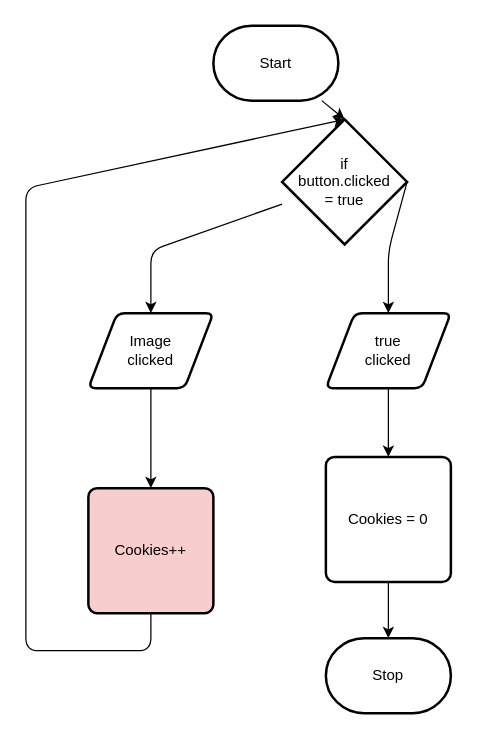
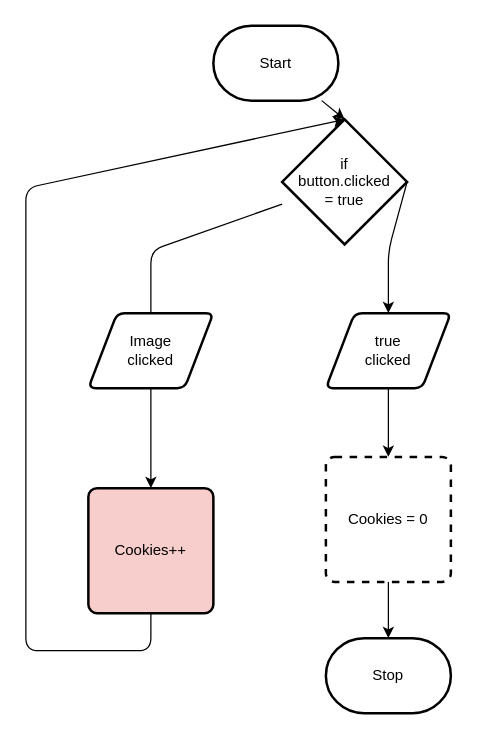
(151, 303) -> (151, 306)
(388, 519) -> (388, 519)
